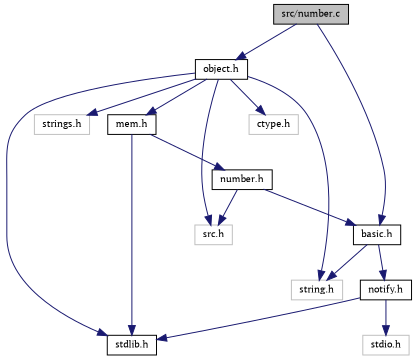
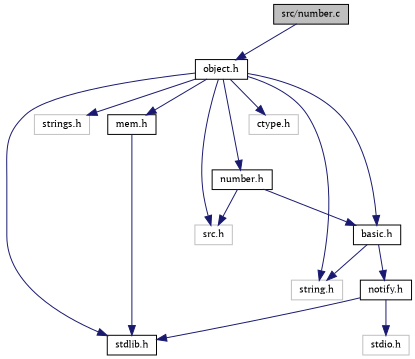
(366, 115) -> (342, 117)
(183, 150) -> (231, 120)
